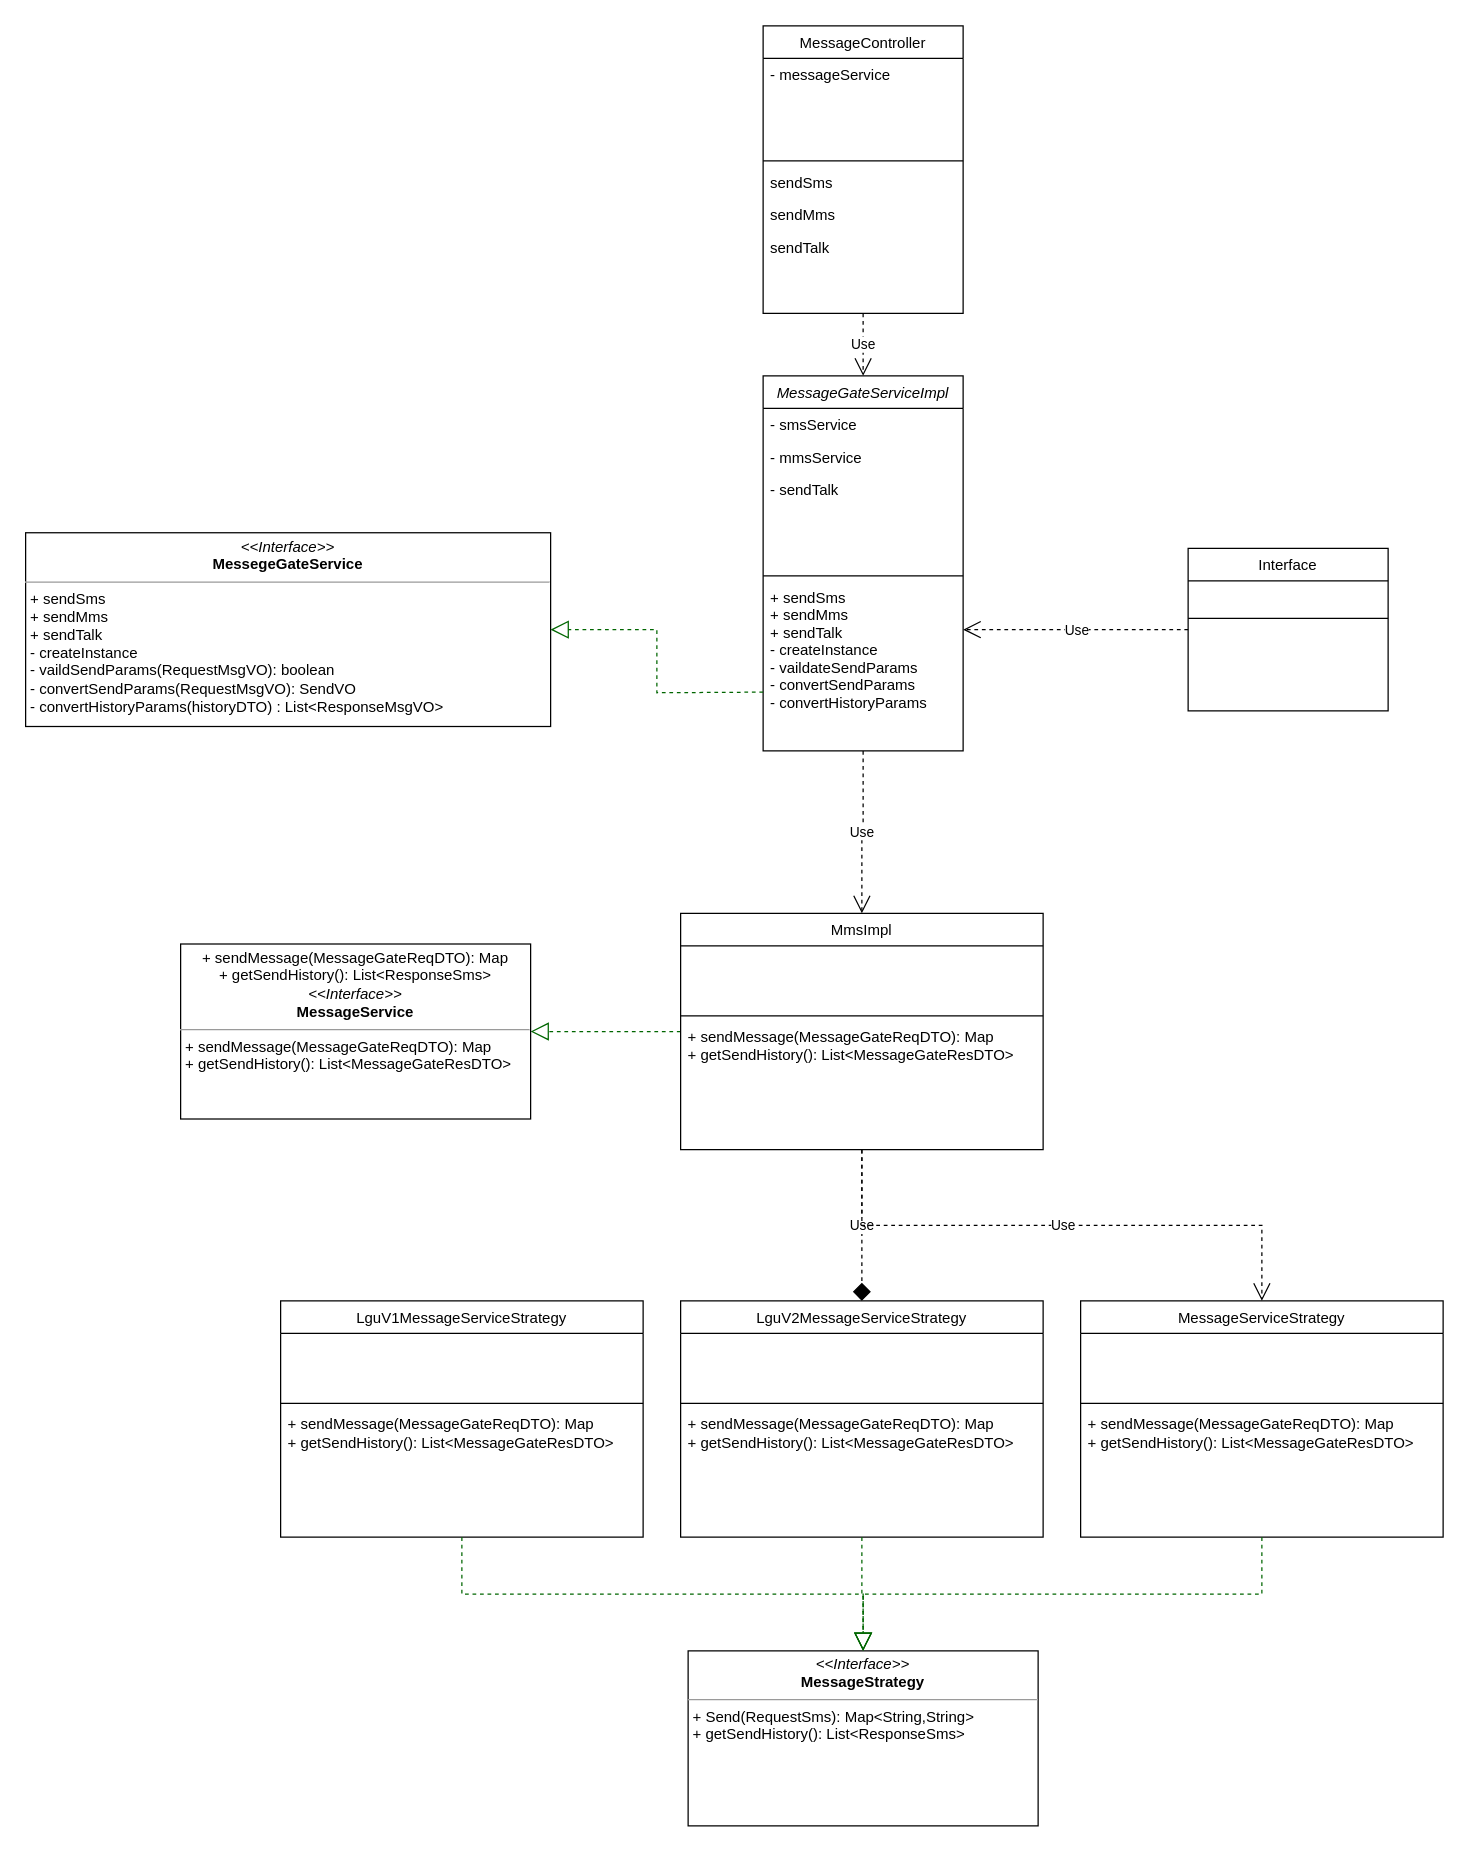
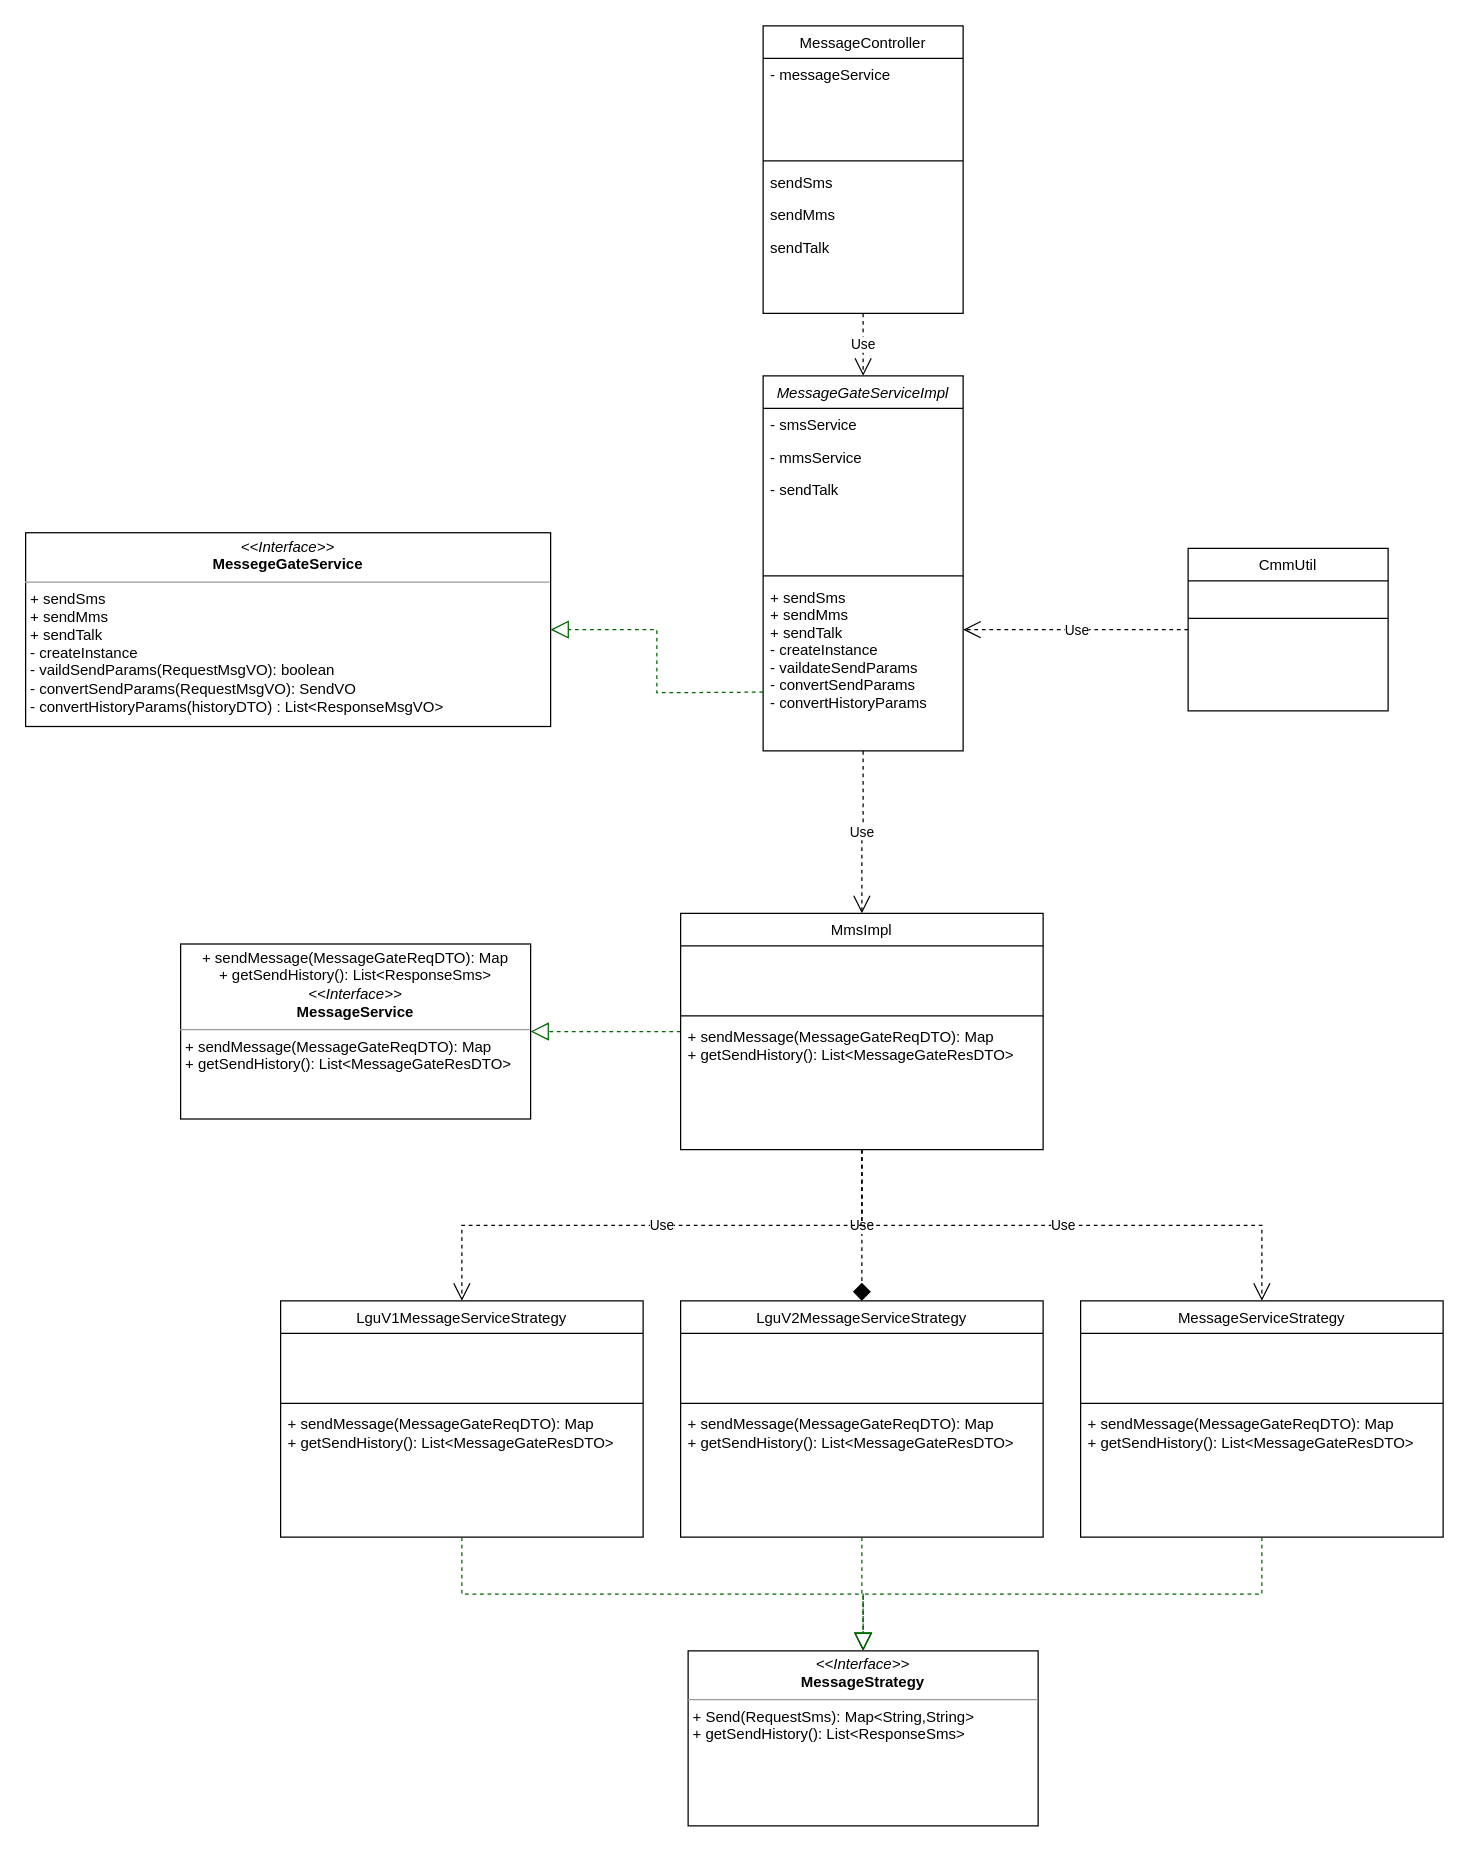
(1288, 565) -> (1288, 565)
none -> (625, 1225)
